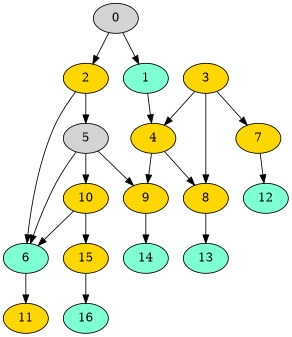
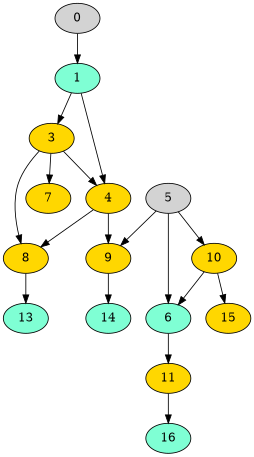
(86, 78) -> none
none -> (66, 105)
(266, 198) -> none
(86, 284) -> (168, 404)
